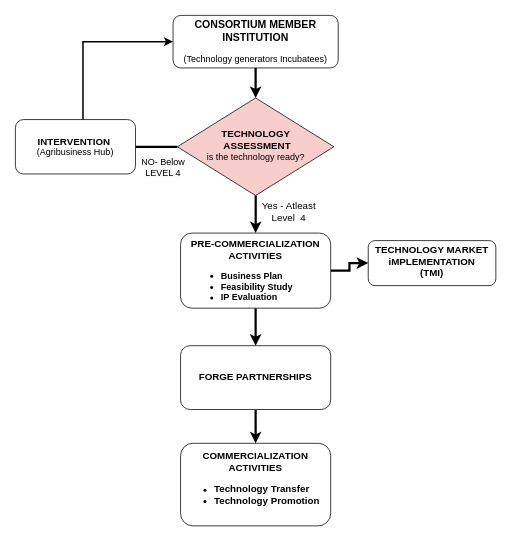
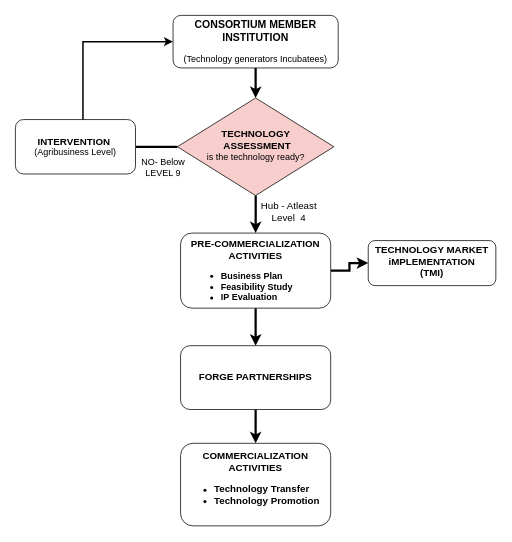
(75, 147) -> (75, 147)
(163, 168) -> (163, 168)
(289, 211) -> (289, 211)
